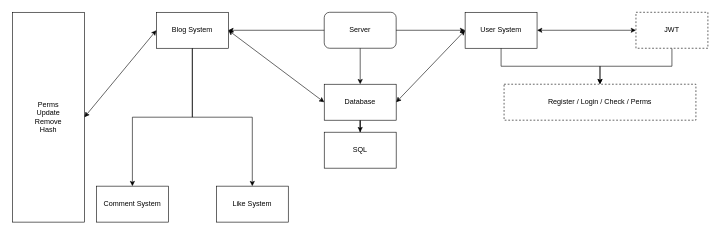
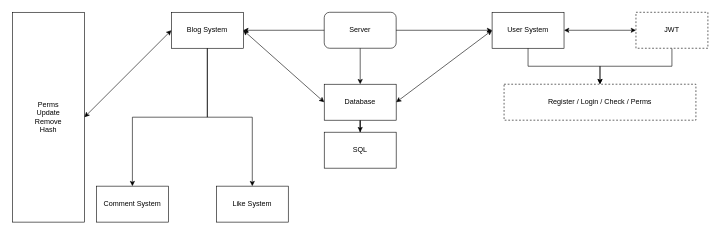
(192, 30) -> (207, 30)
(501, 30) -> (528, 30)
